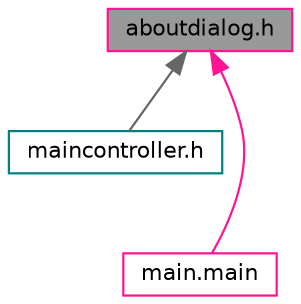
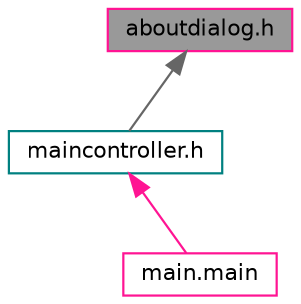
(244, 163) -> (165, 223)
